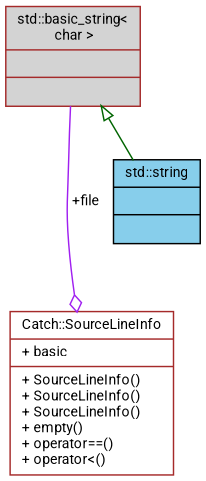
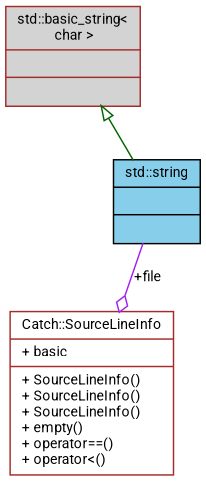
(67, 201) -> (134, 269)
